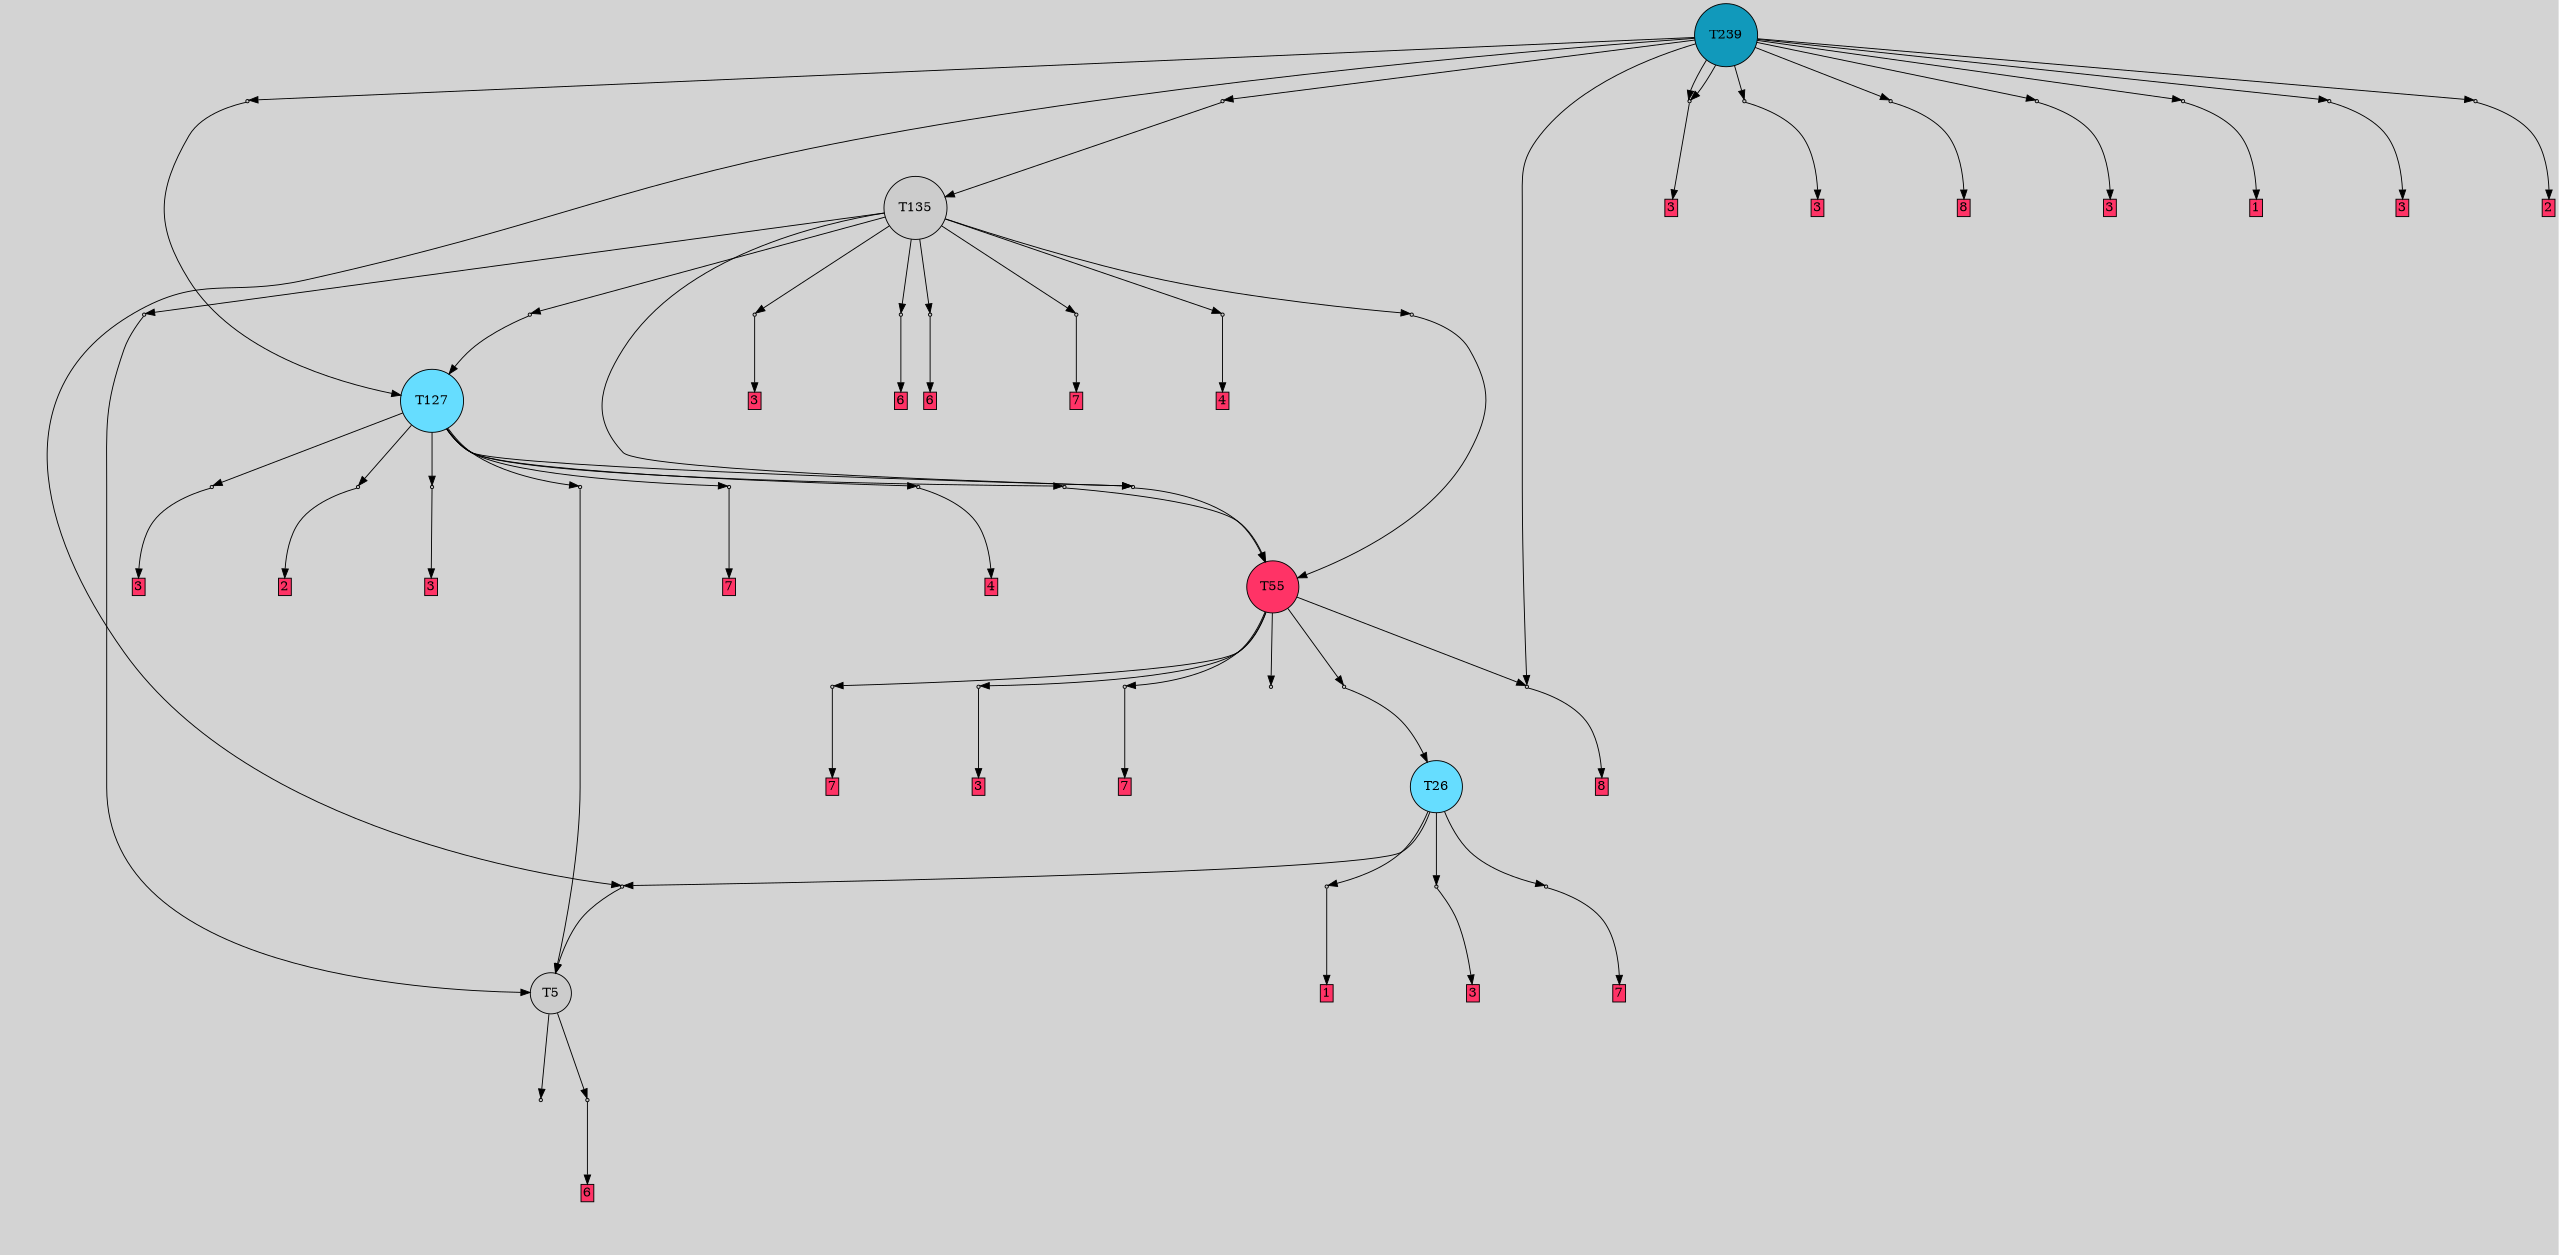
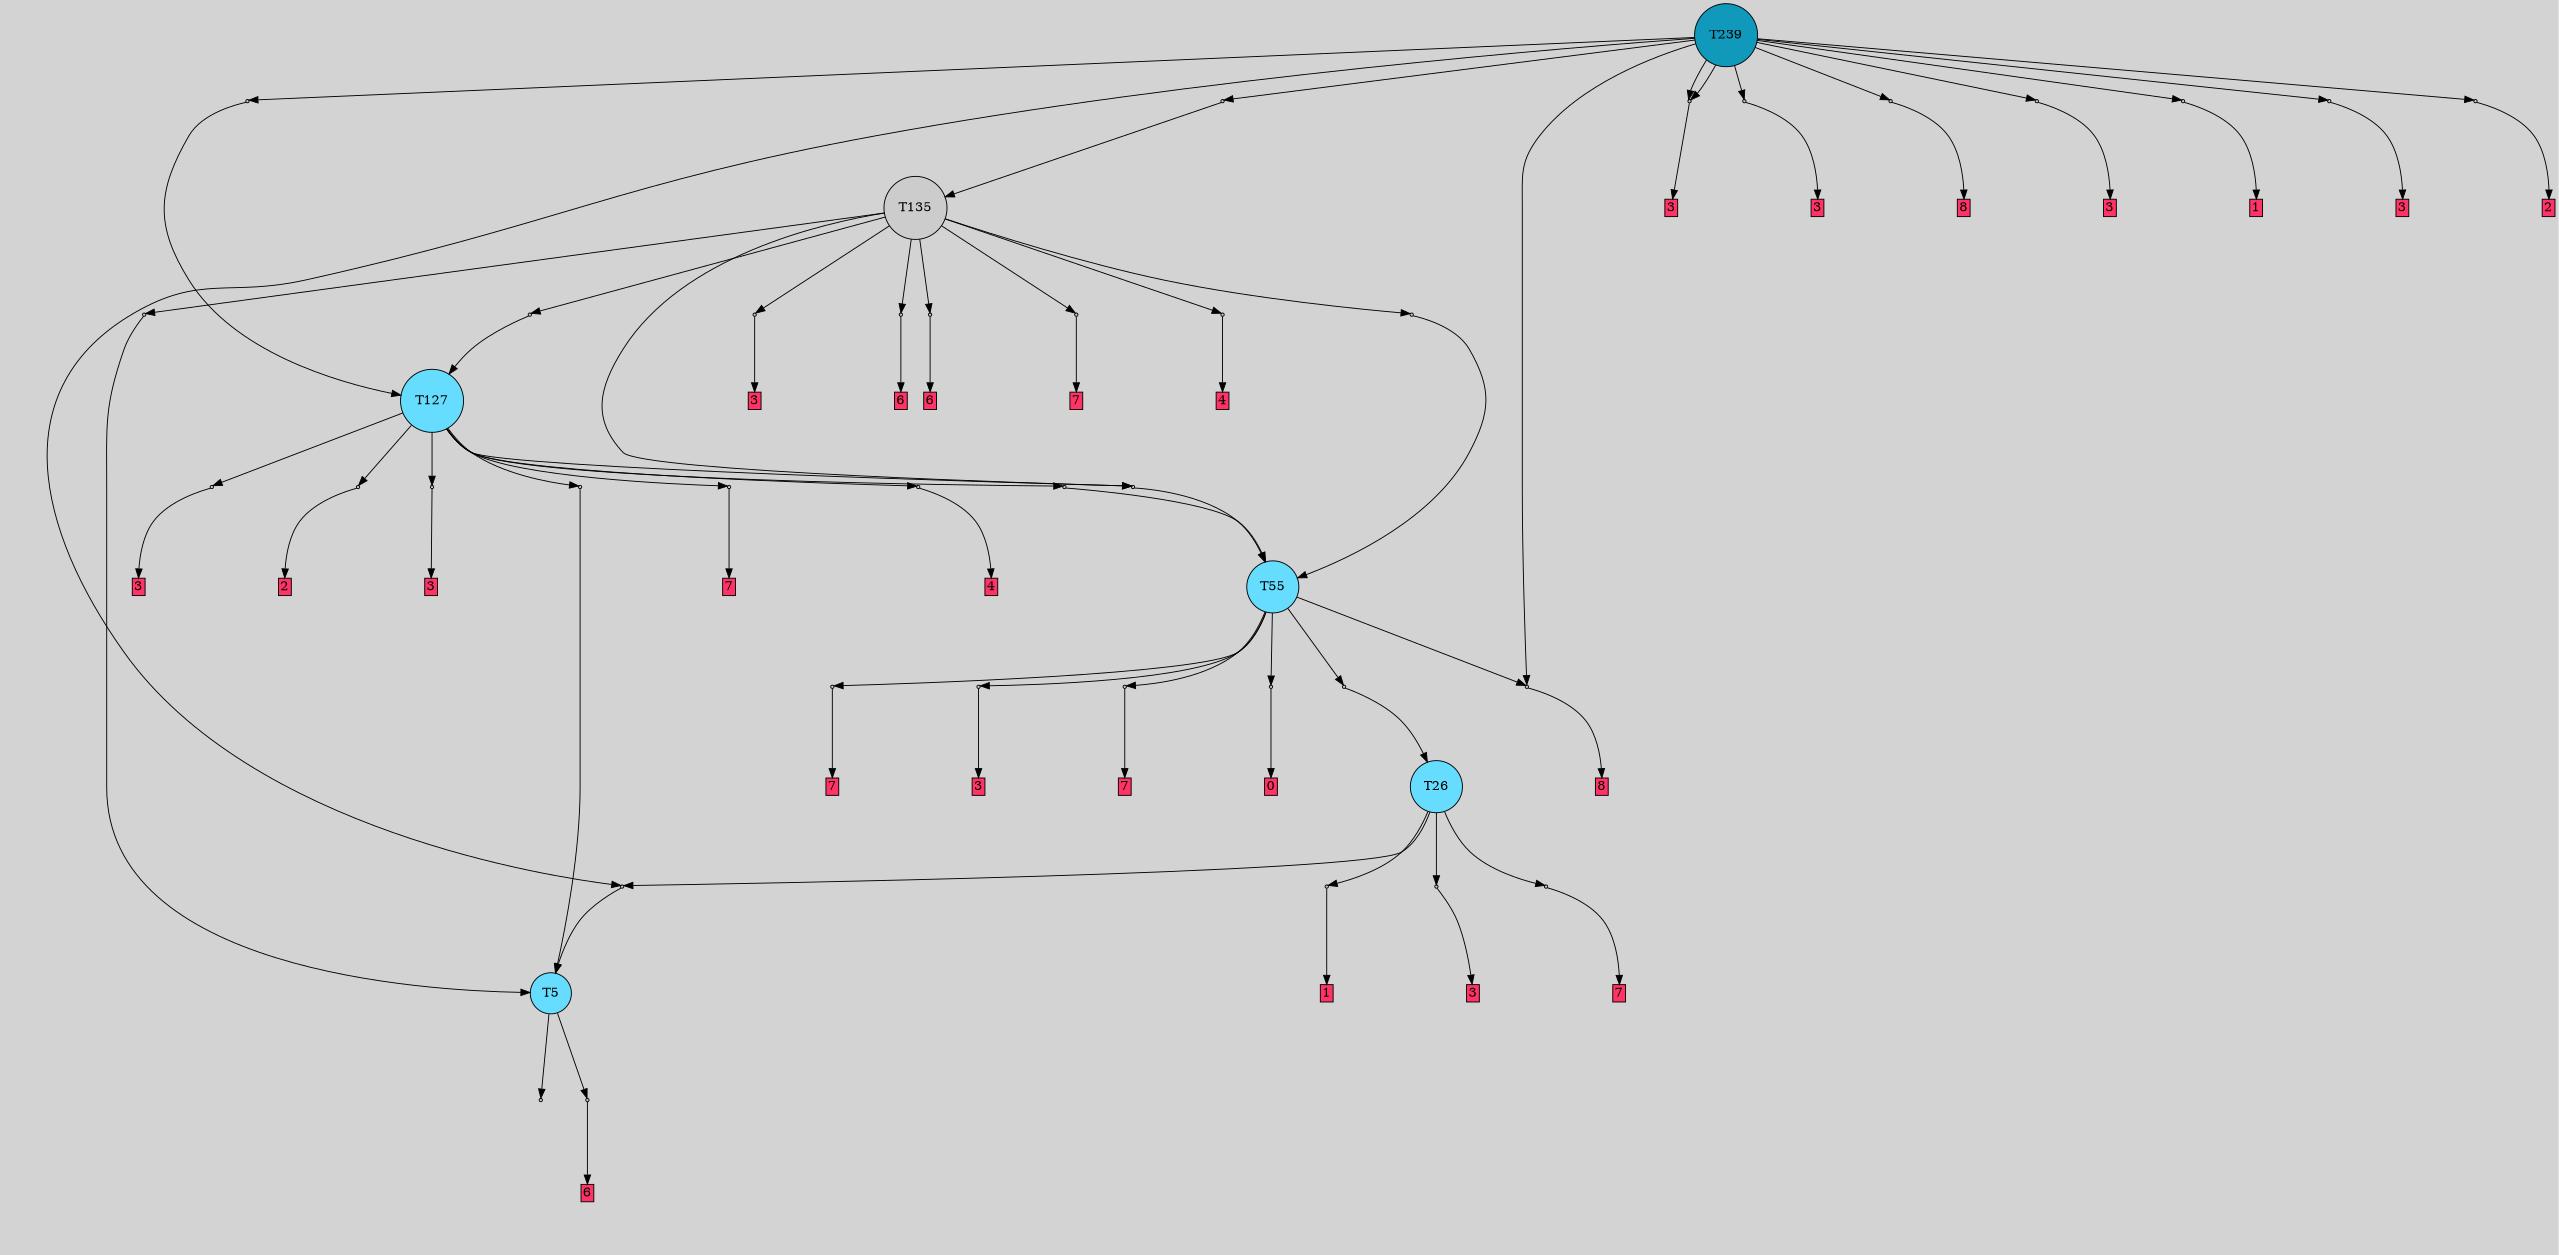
(1273, 587) -> (1273, 587)
none -> (1271, 787)
(551, 993) -> (551, 993)
